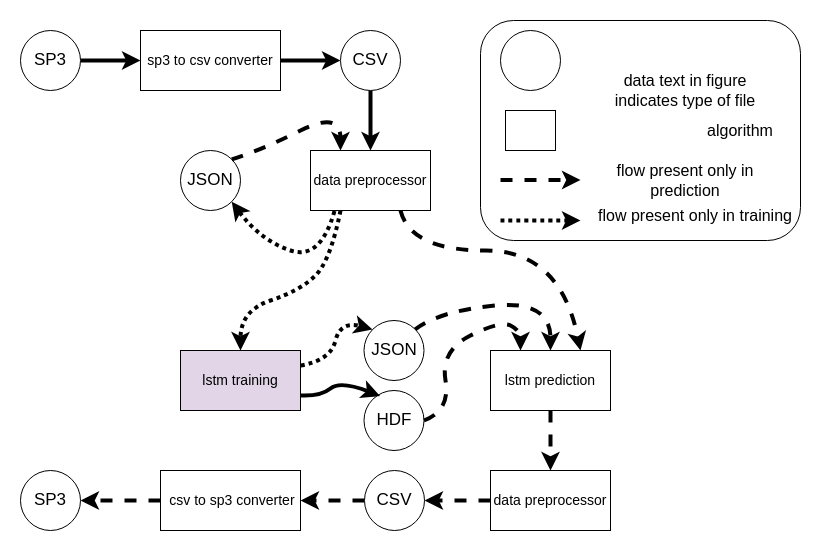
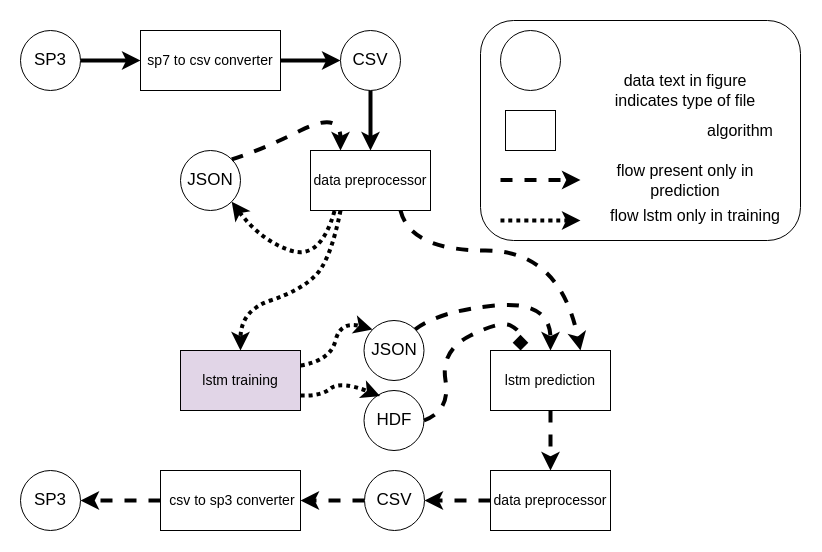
(211, 61) -> (211, 61)
(696, 216) -> (696, 216)
(520, 334) -> (520, 335)
(335, 386) -> (335, 386)
